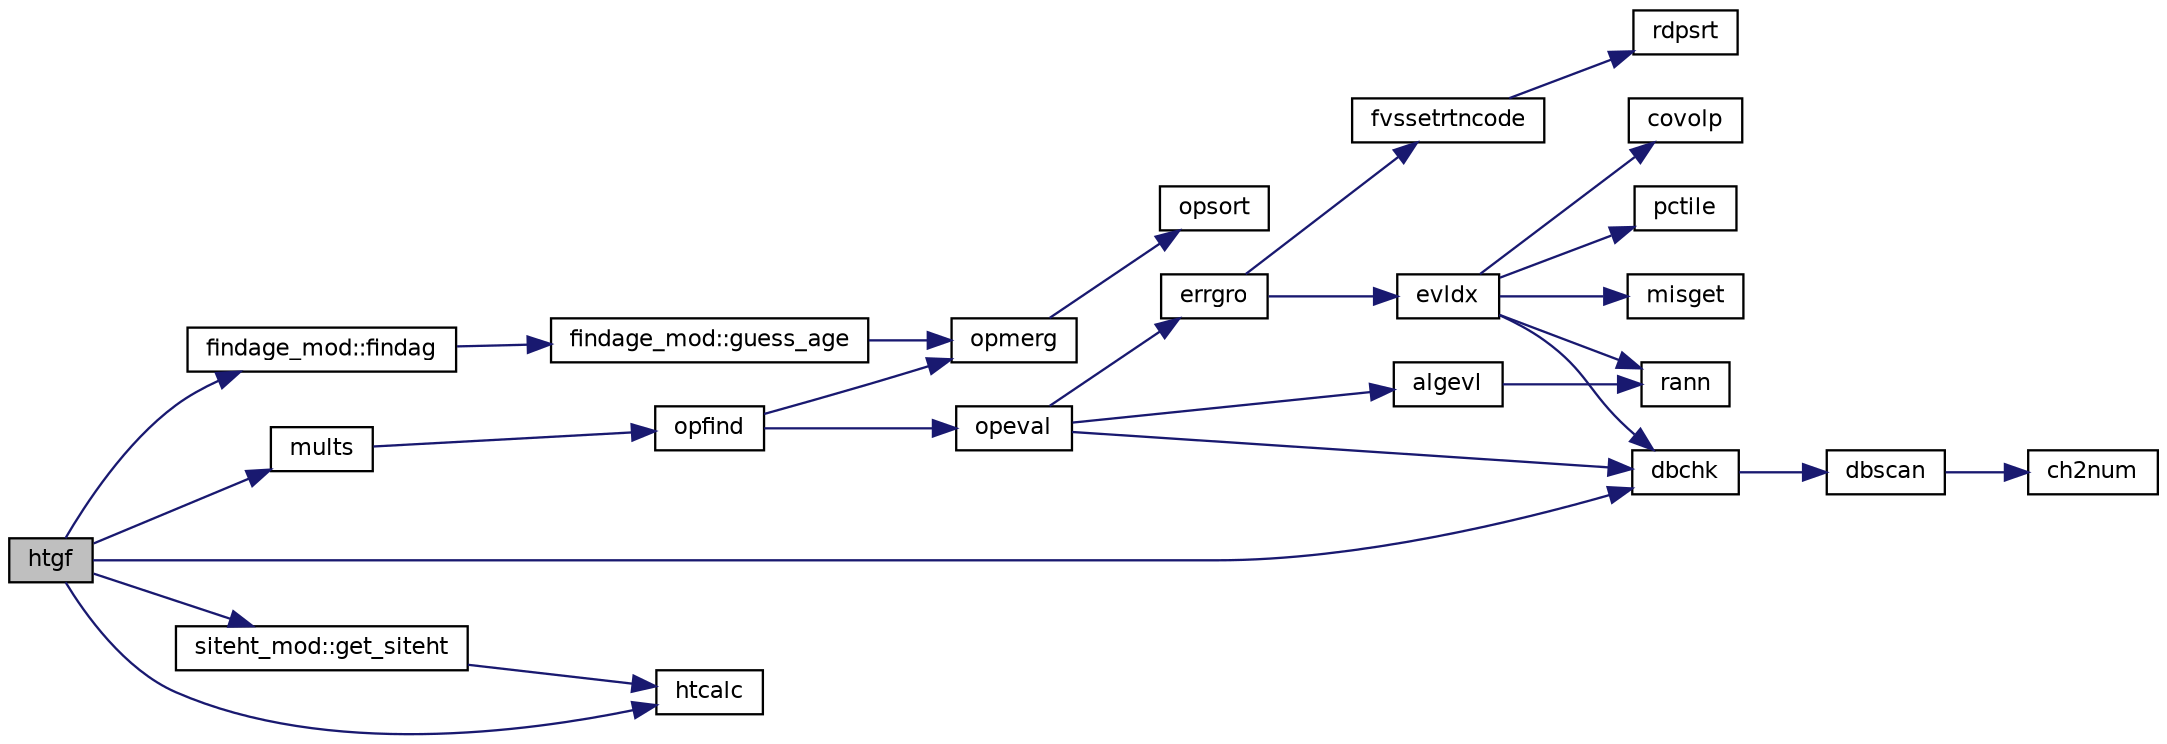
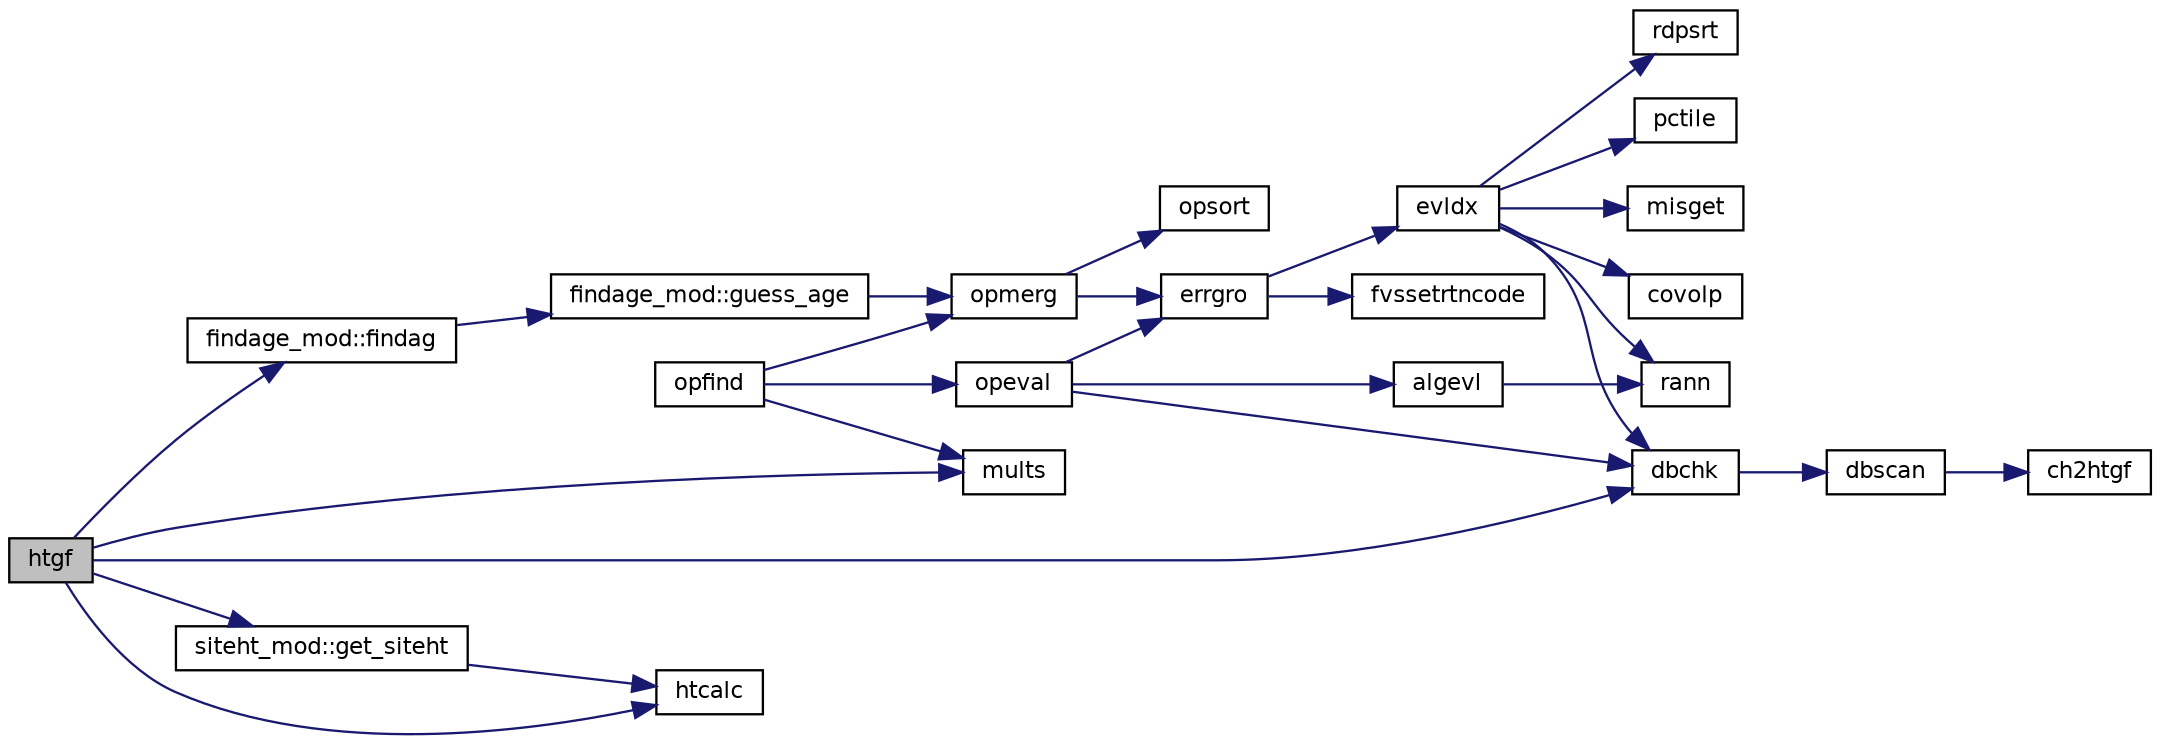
(1560, 79) -> (1557, 128)
none -> (1107, 296)
(503, 439) -> (852, 426)
(2093, 472) -> (2090, 472)
